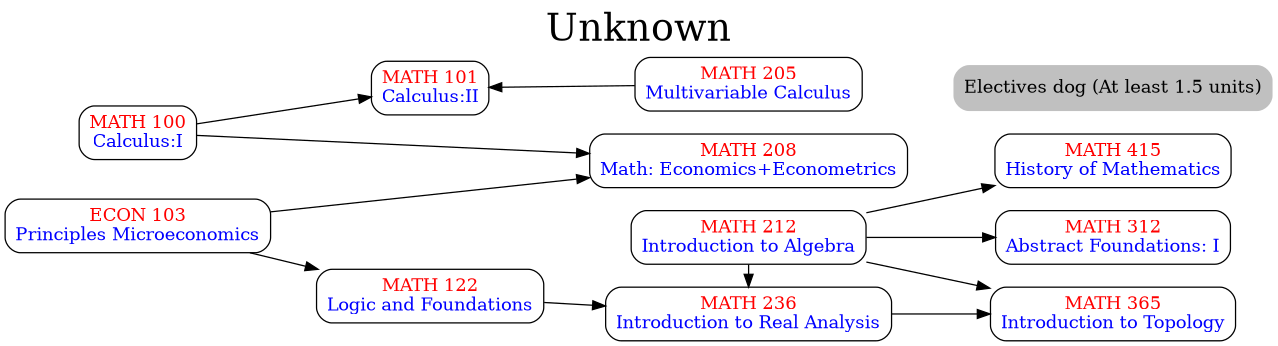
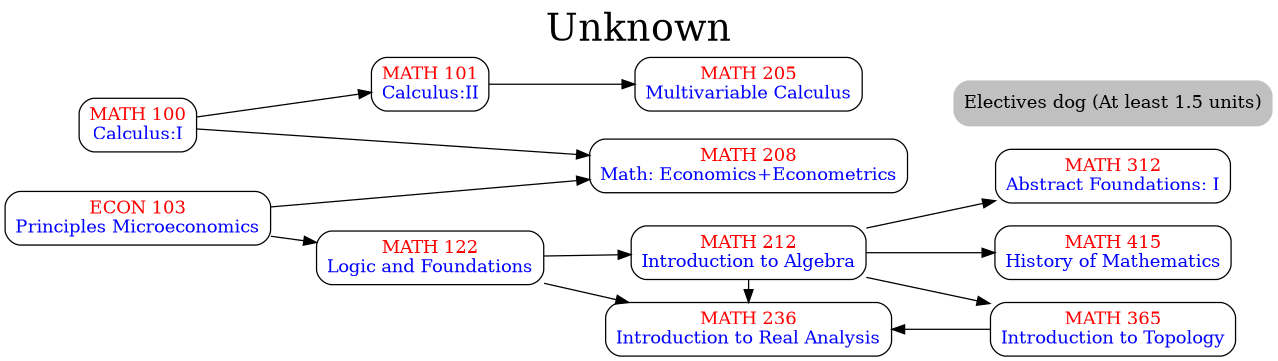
(568, 86) -> (555, 84)
none -> (581, 255)
(934, 314) -> (947, 329)
